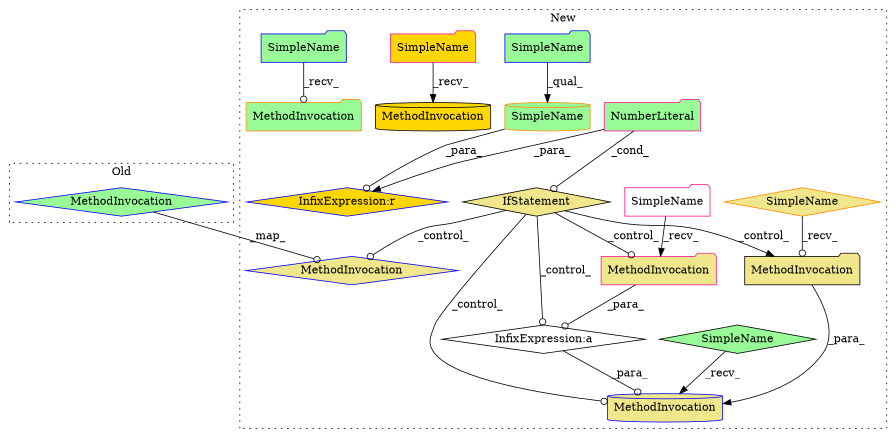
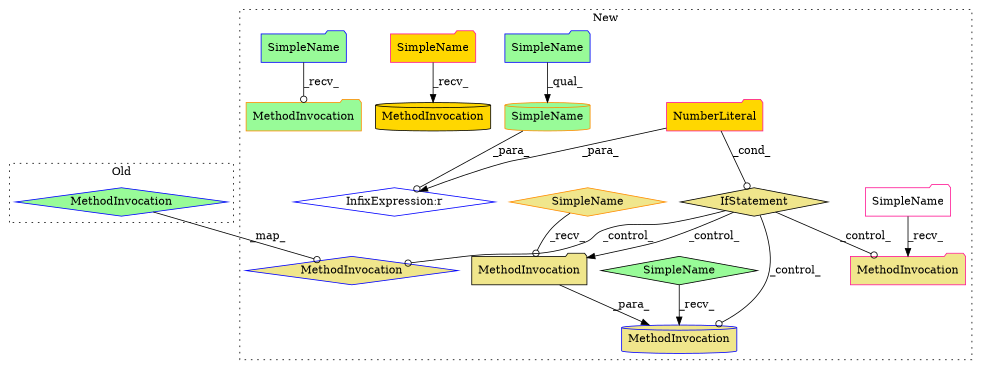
(652, 117) -> (715, 117)
(347, 202) -> (394, 202)
(544, 339) -> none
